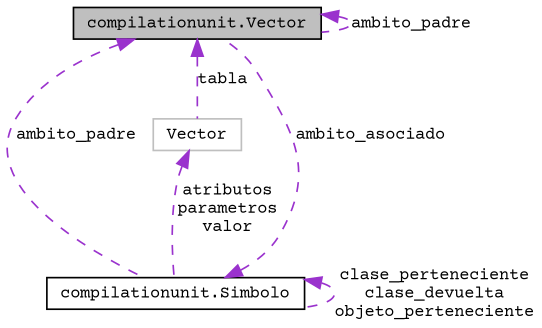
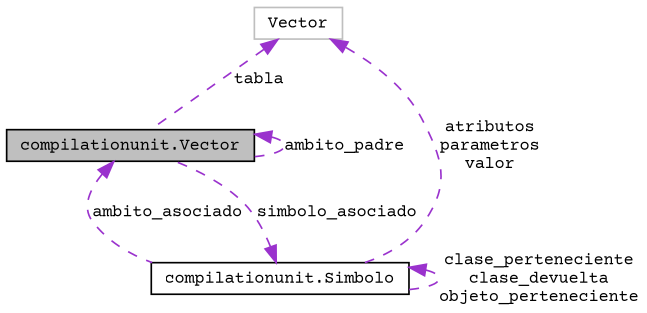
(197, 88) -> (207, 89)
(77, 135) -> (168, 212)
(371, 135) -> (337, 212)
